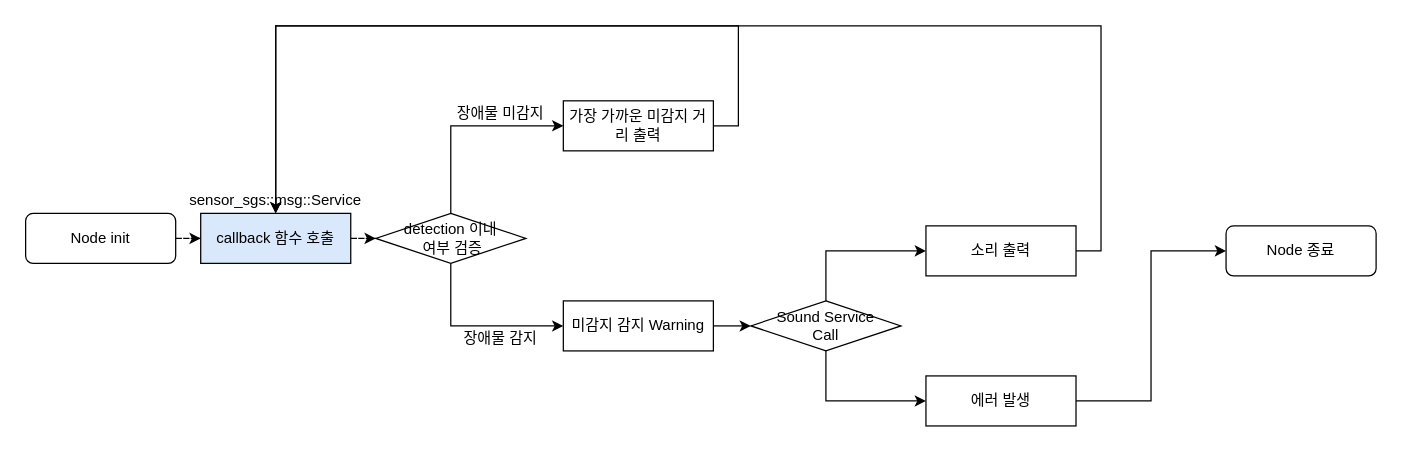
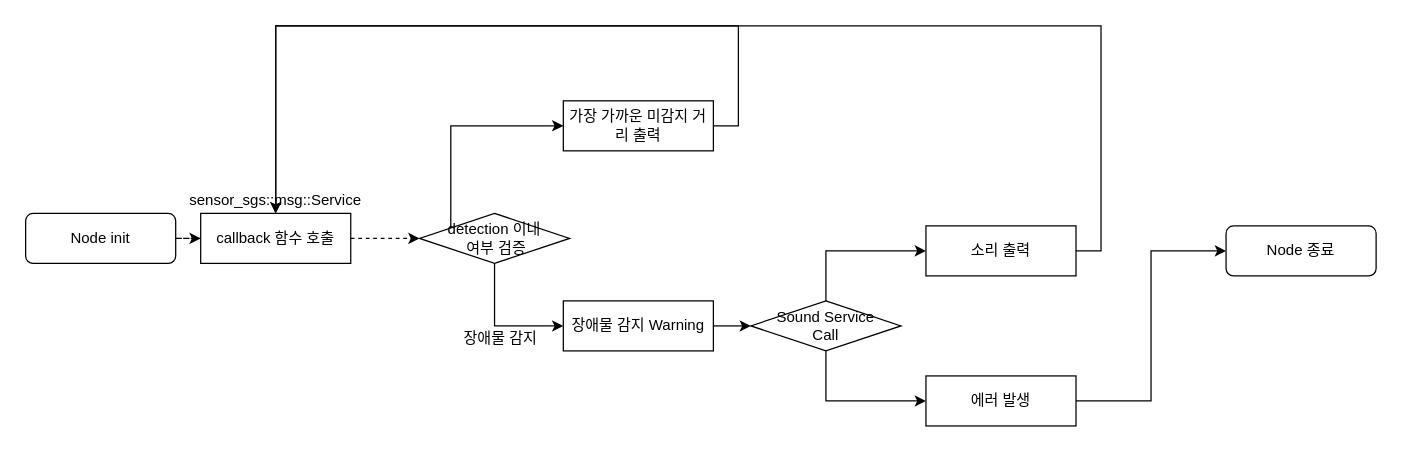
(501, 113) -> none
(276, 238) -> (276, 238)
(451, 238) -> (494, 238)
(638, 326) -> (638, 326)
